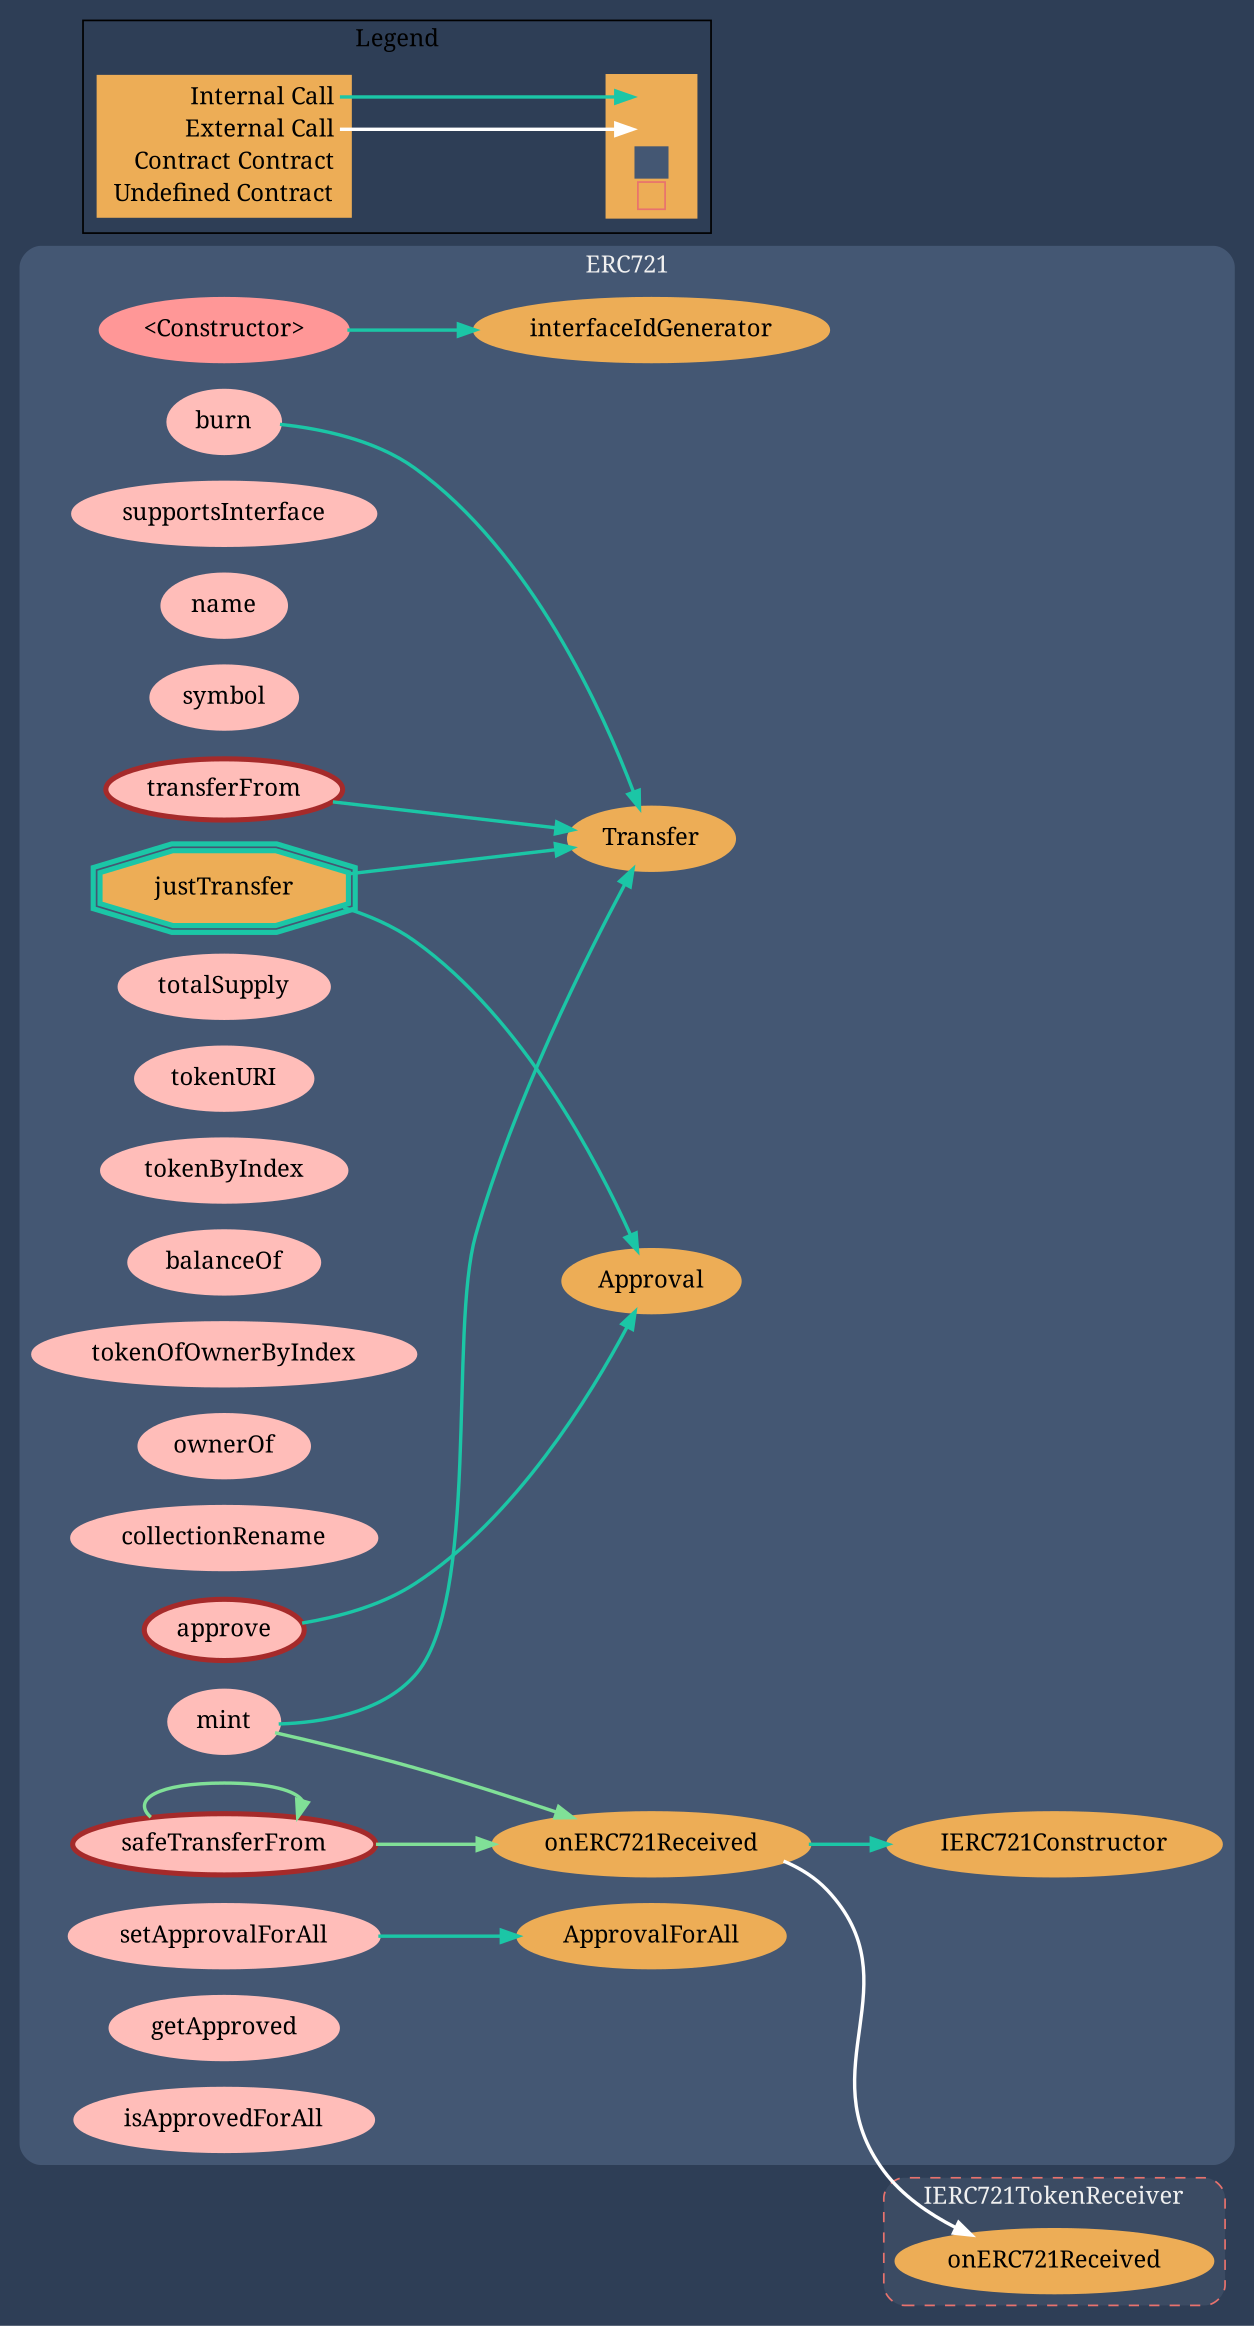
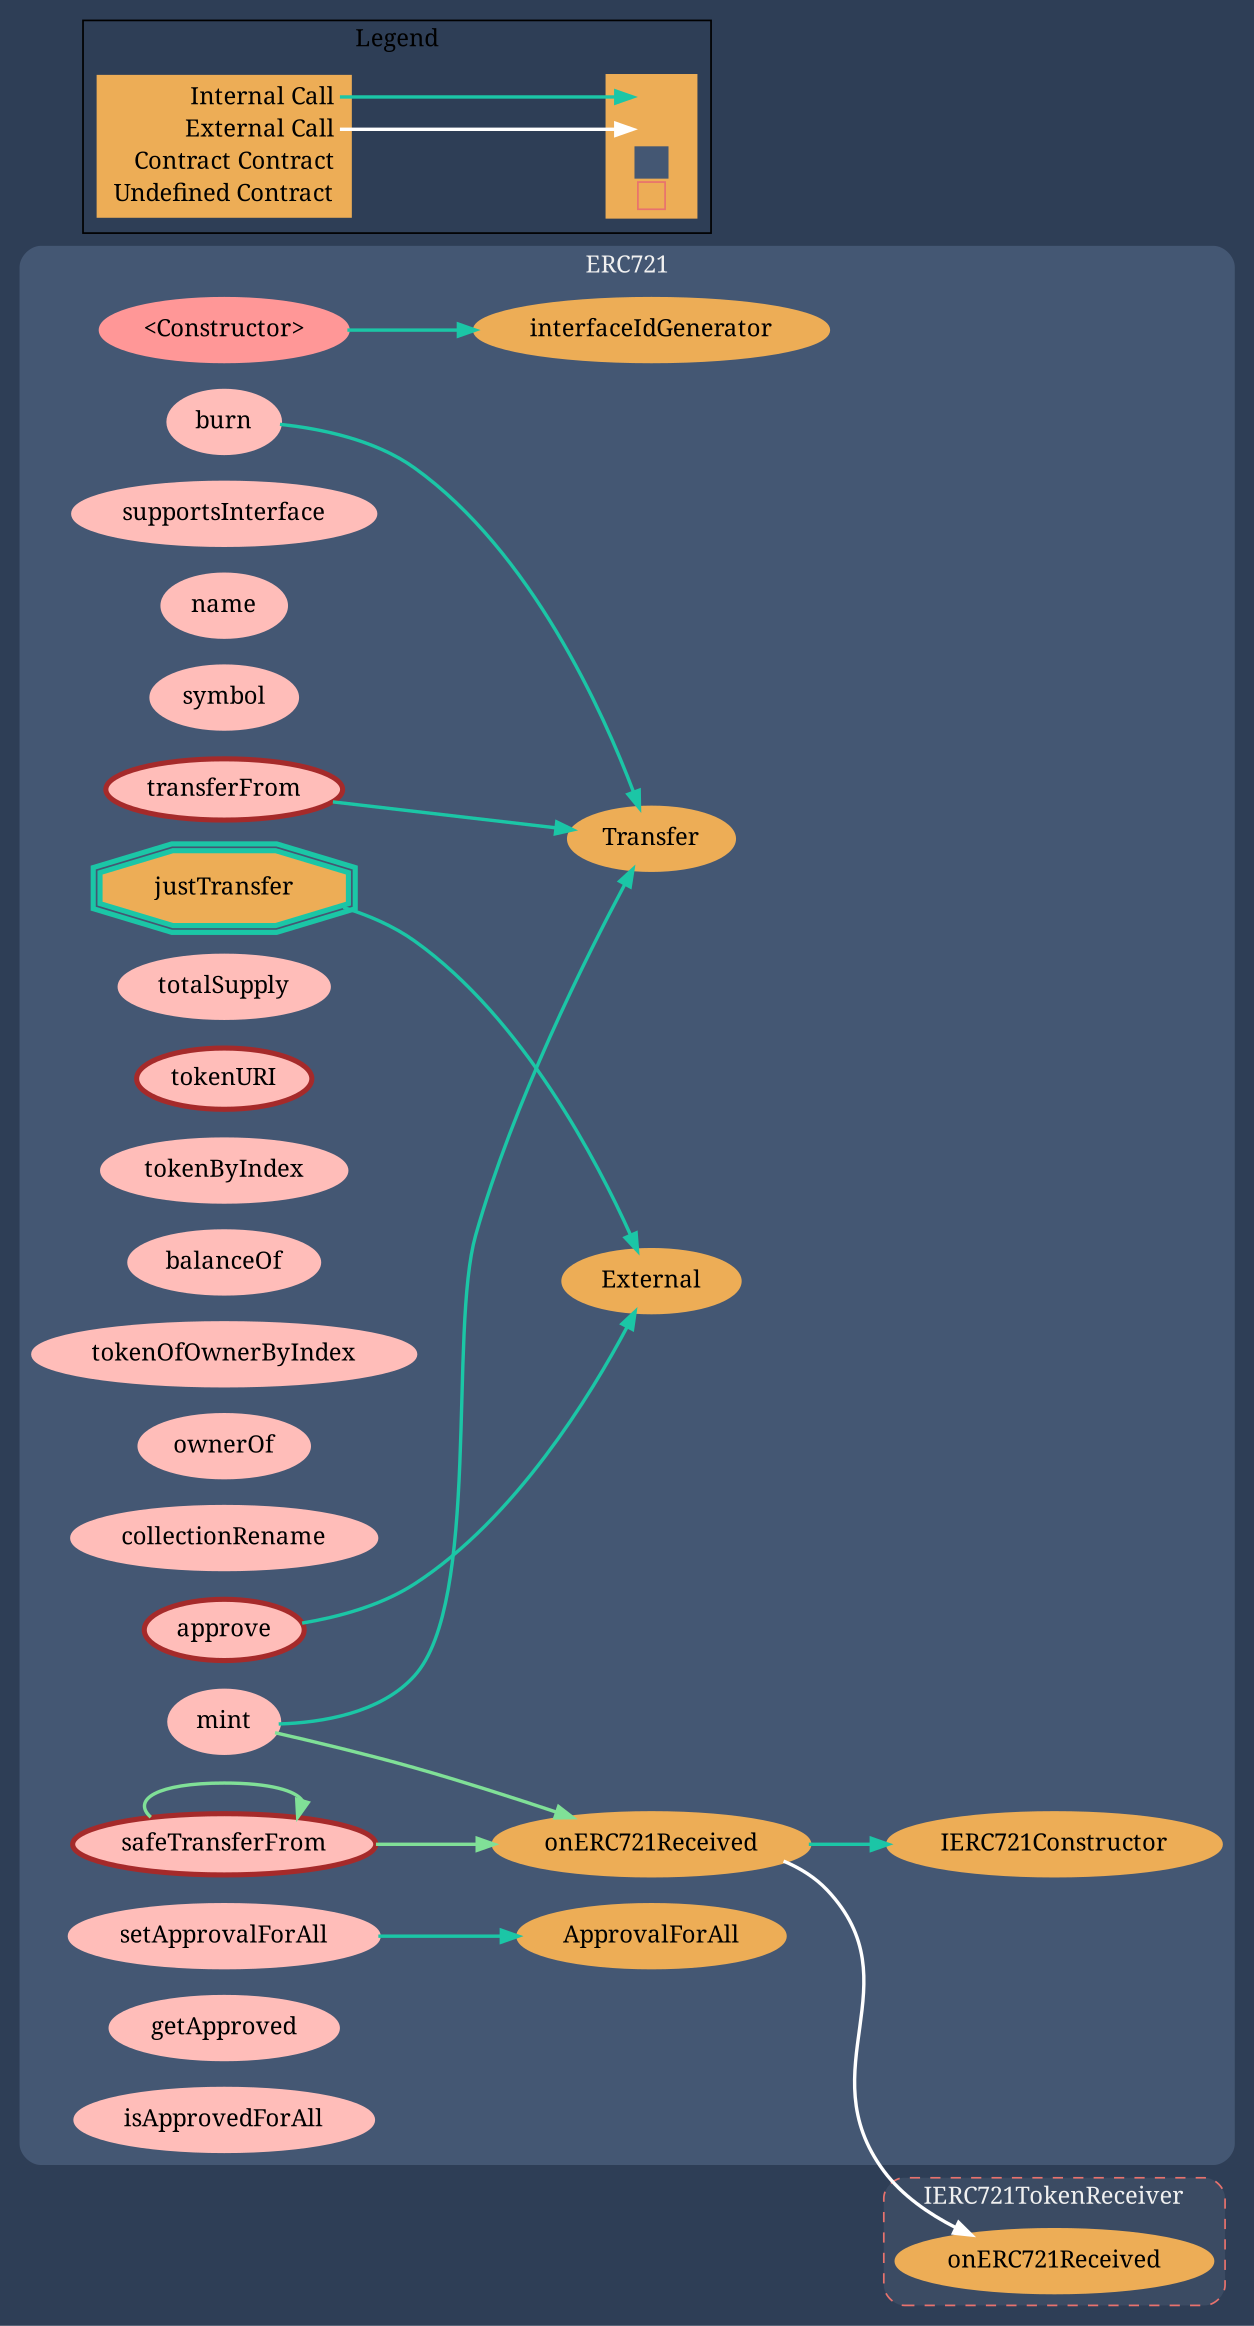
(452, 862) -> none
(224, 1079) -> (224, 1079)
(651, 1281) -> (651, 1281)
